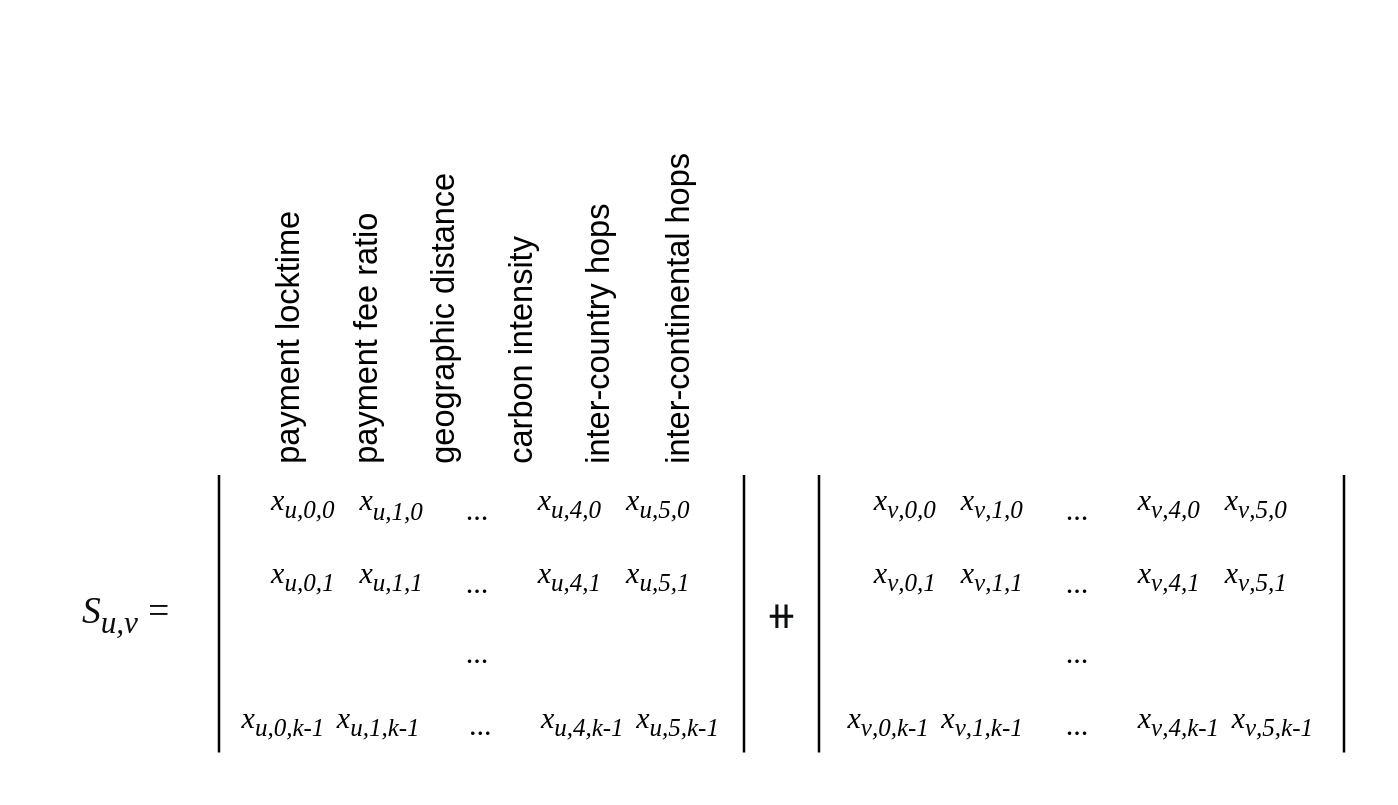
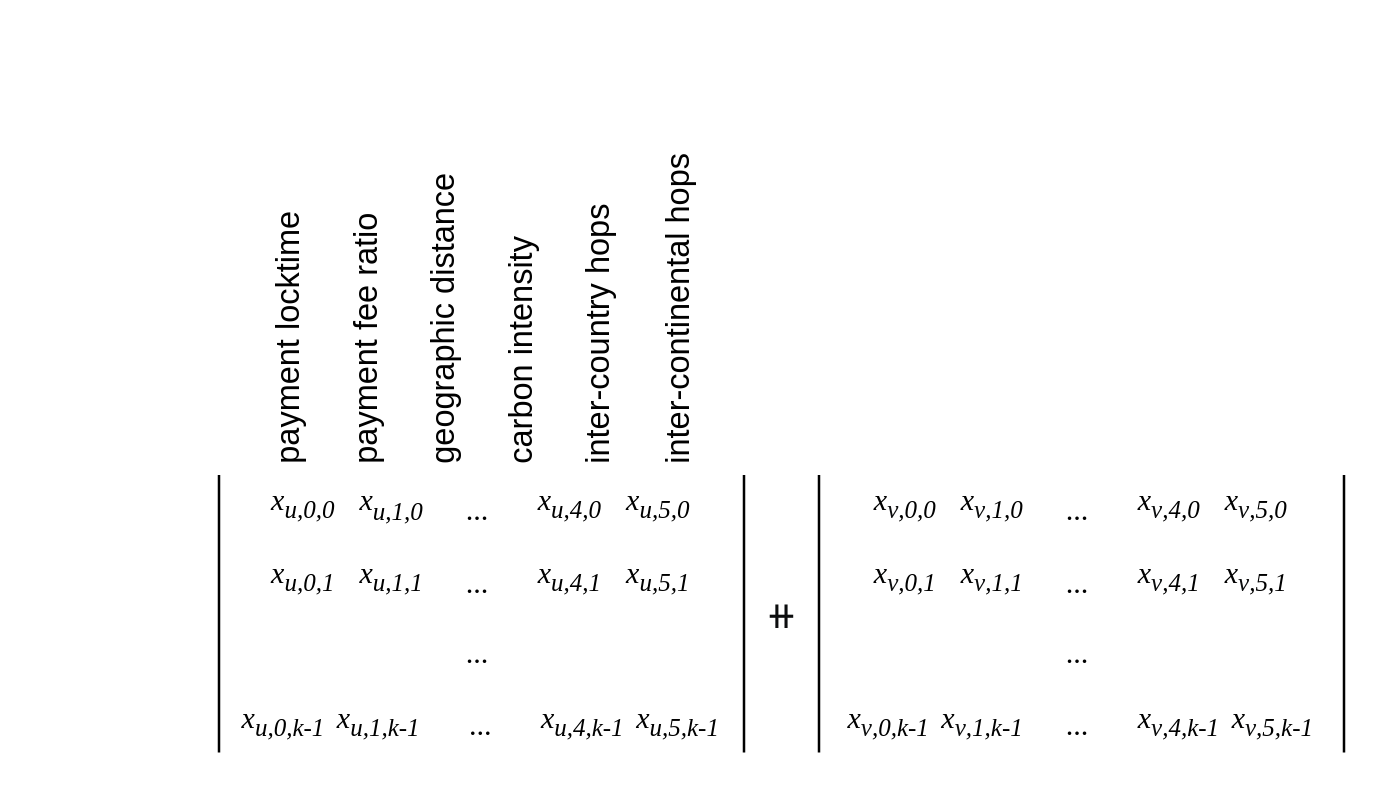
(126, 614) -> none
